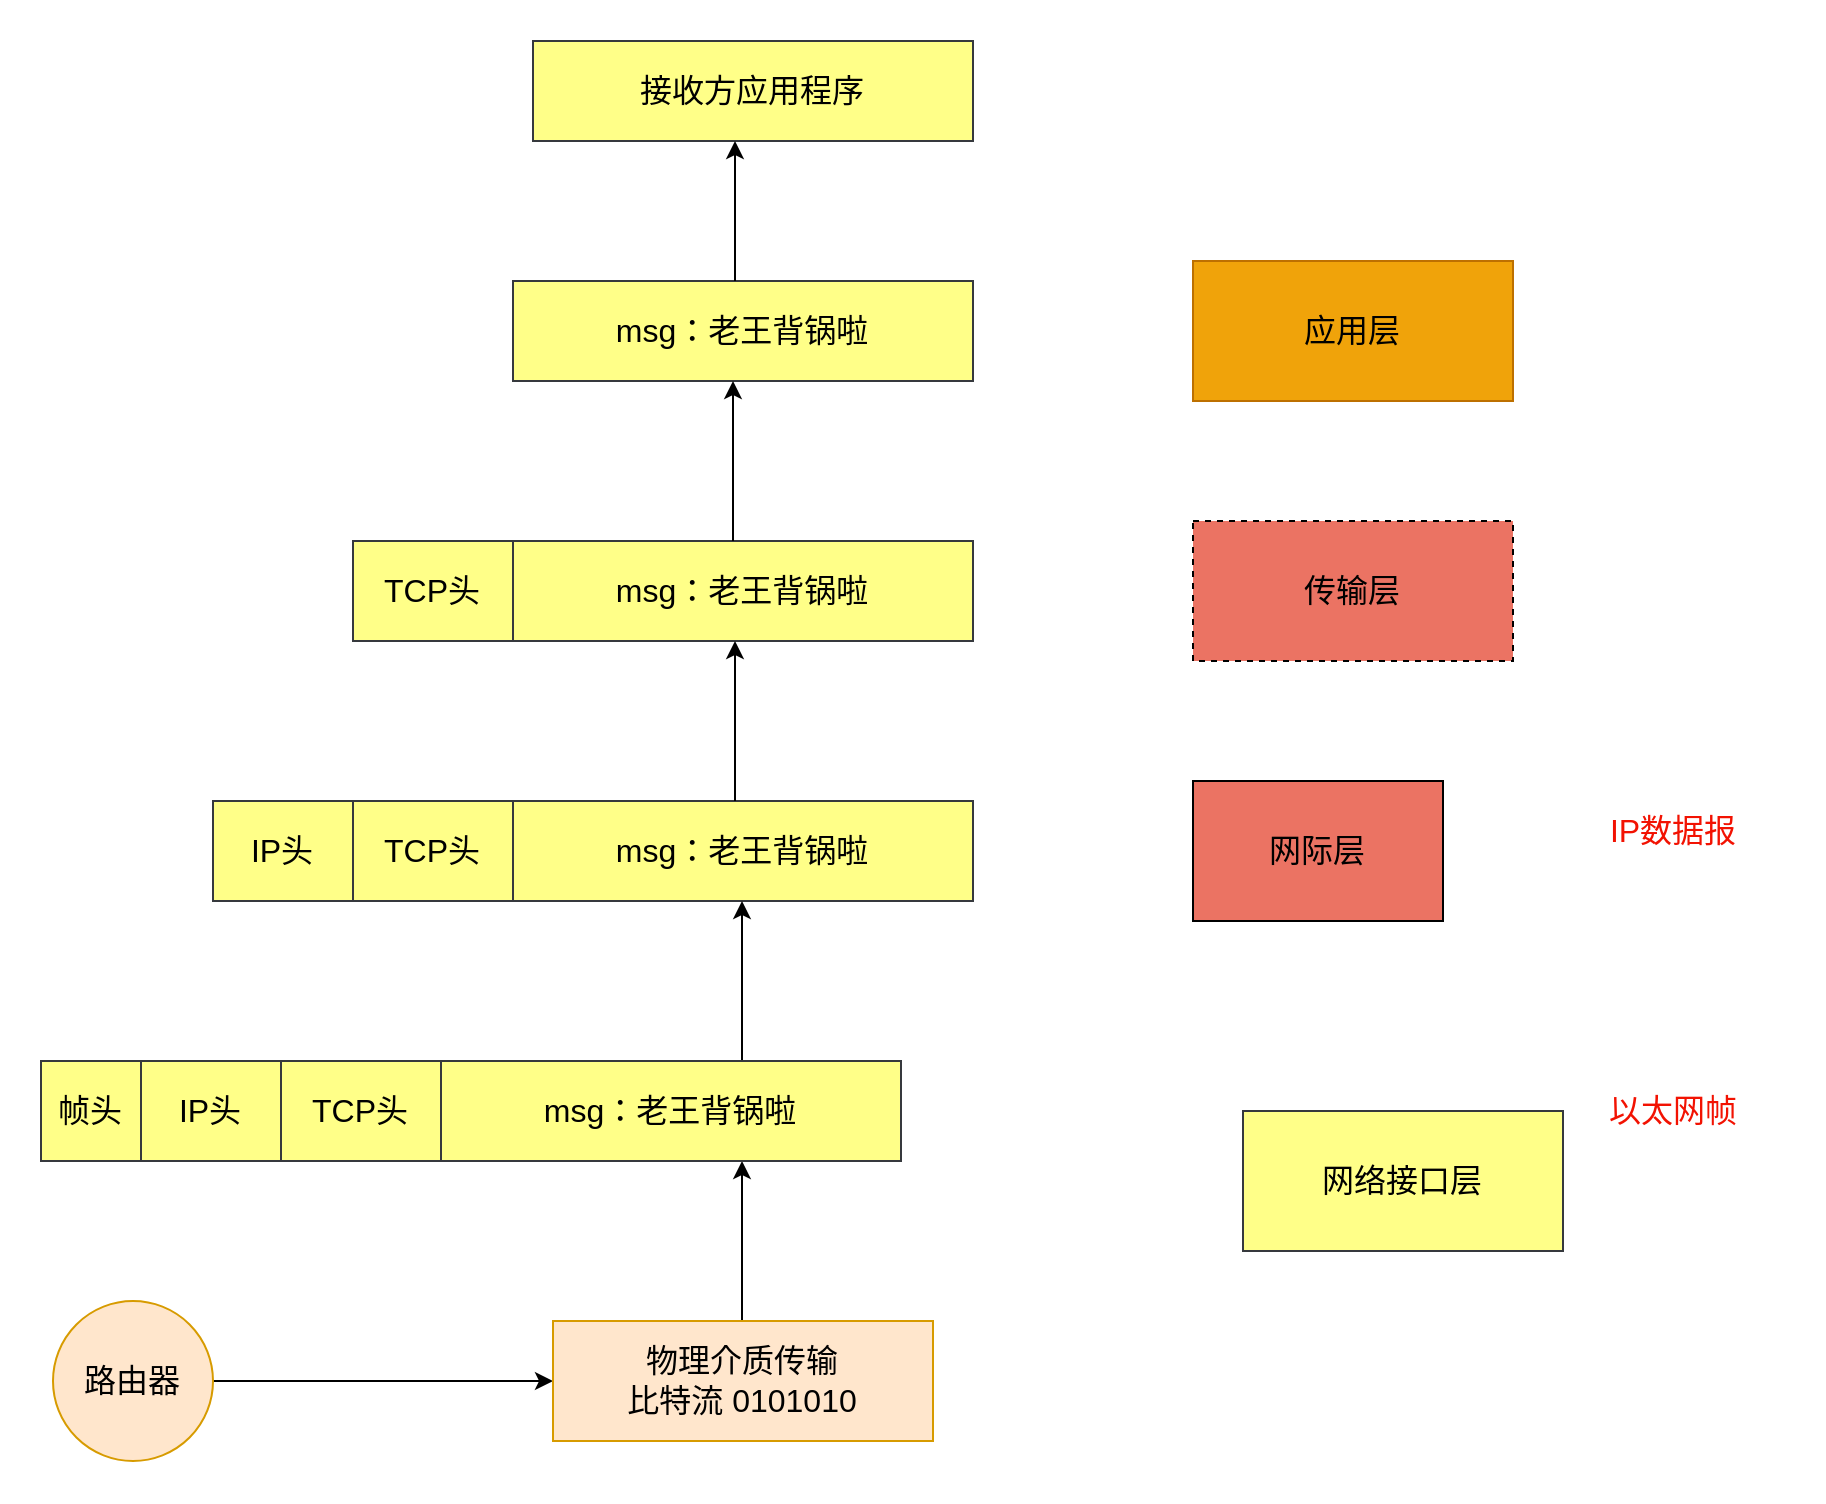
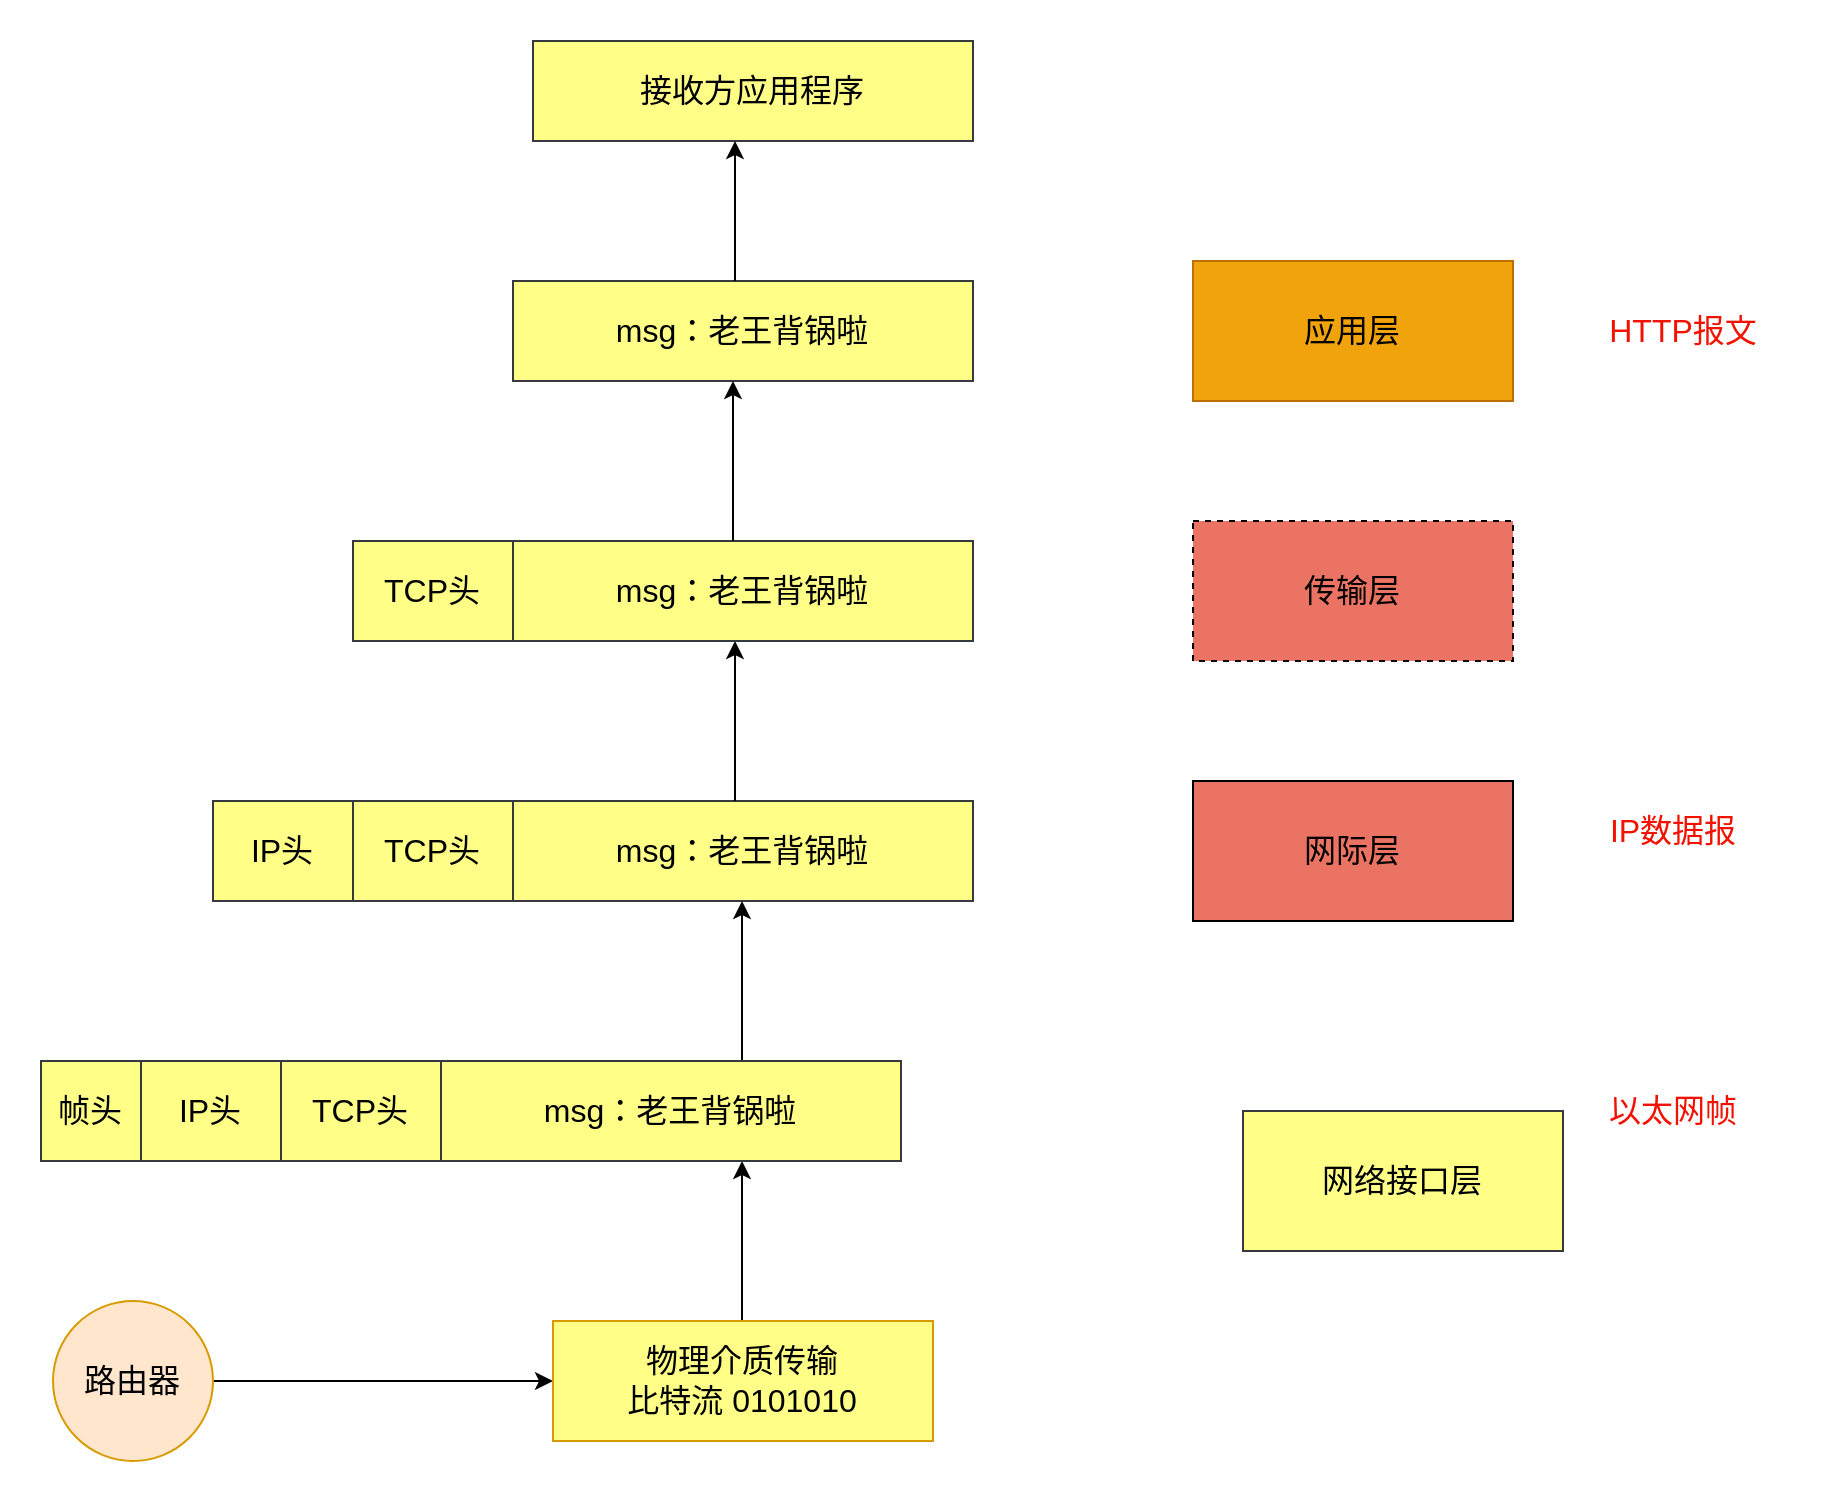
none -> (1683, 331)
(1318, 851) -> (1353, 851)
(743, 1381) -> (743, 1381)
